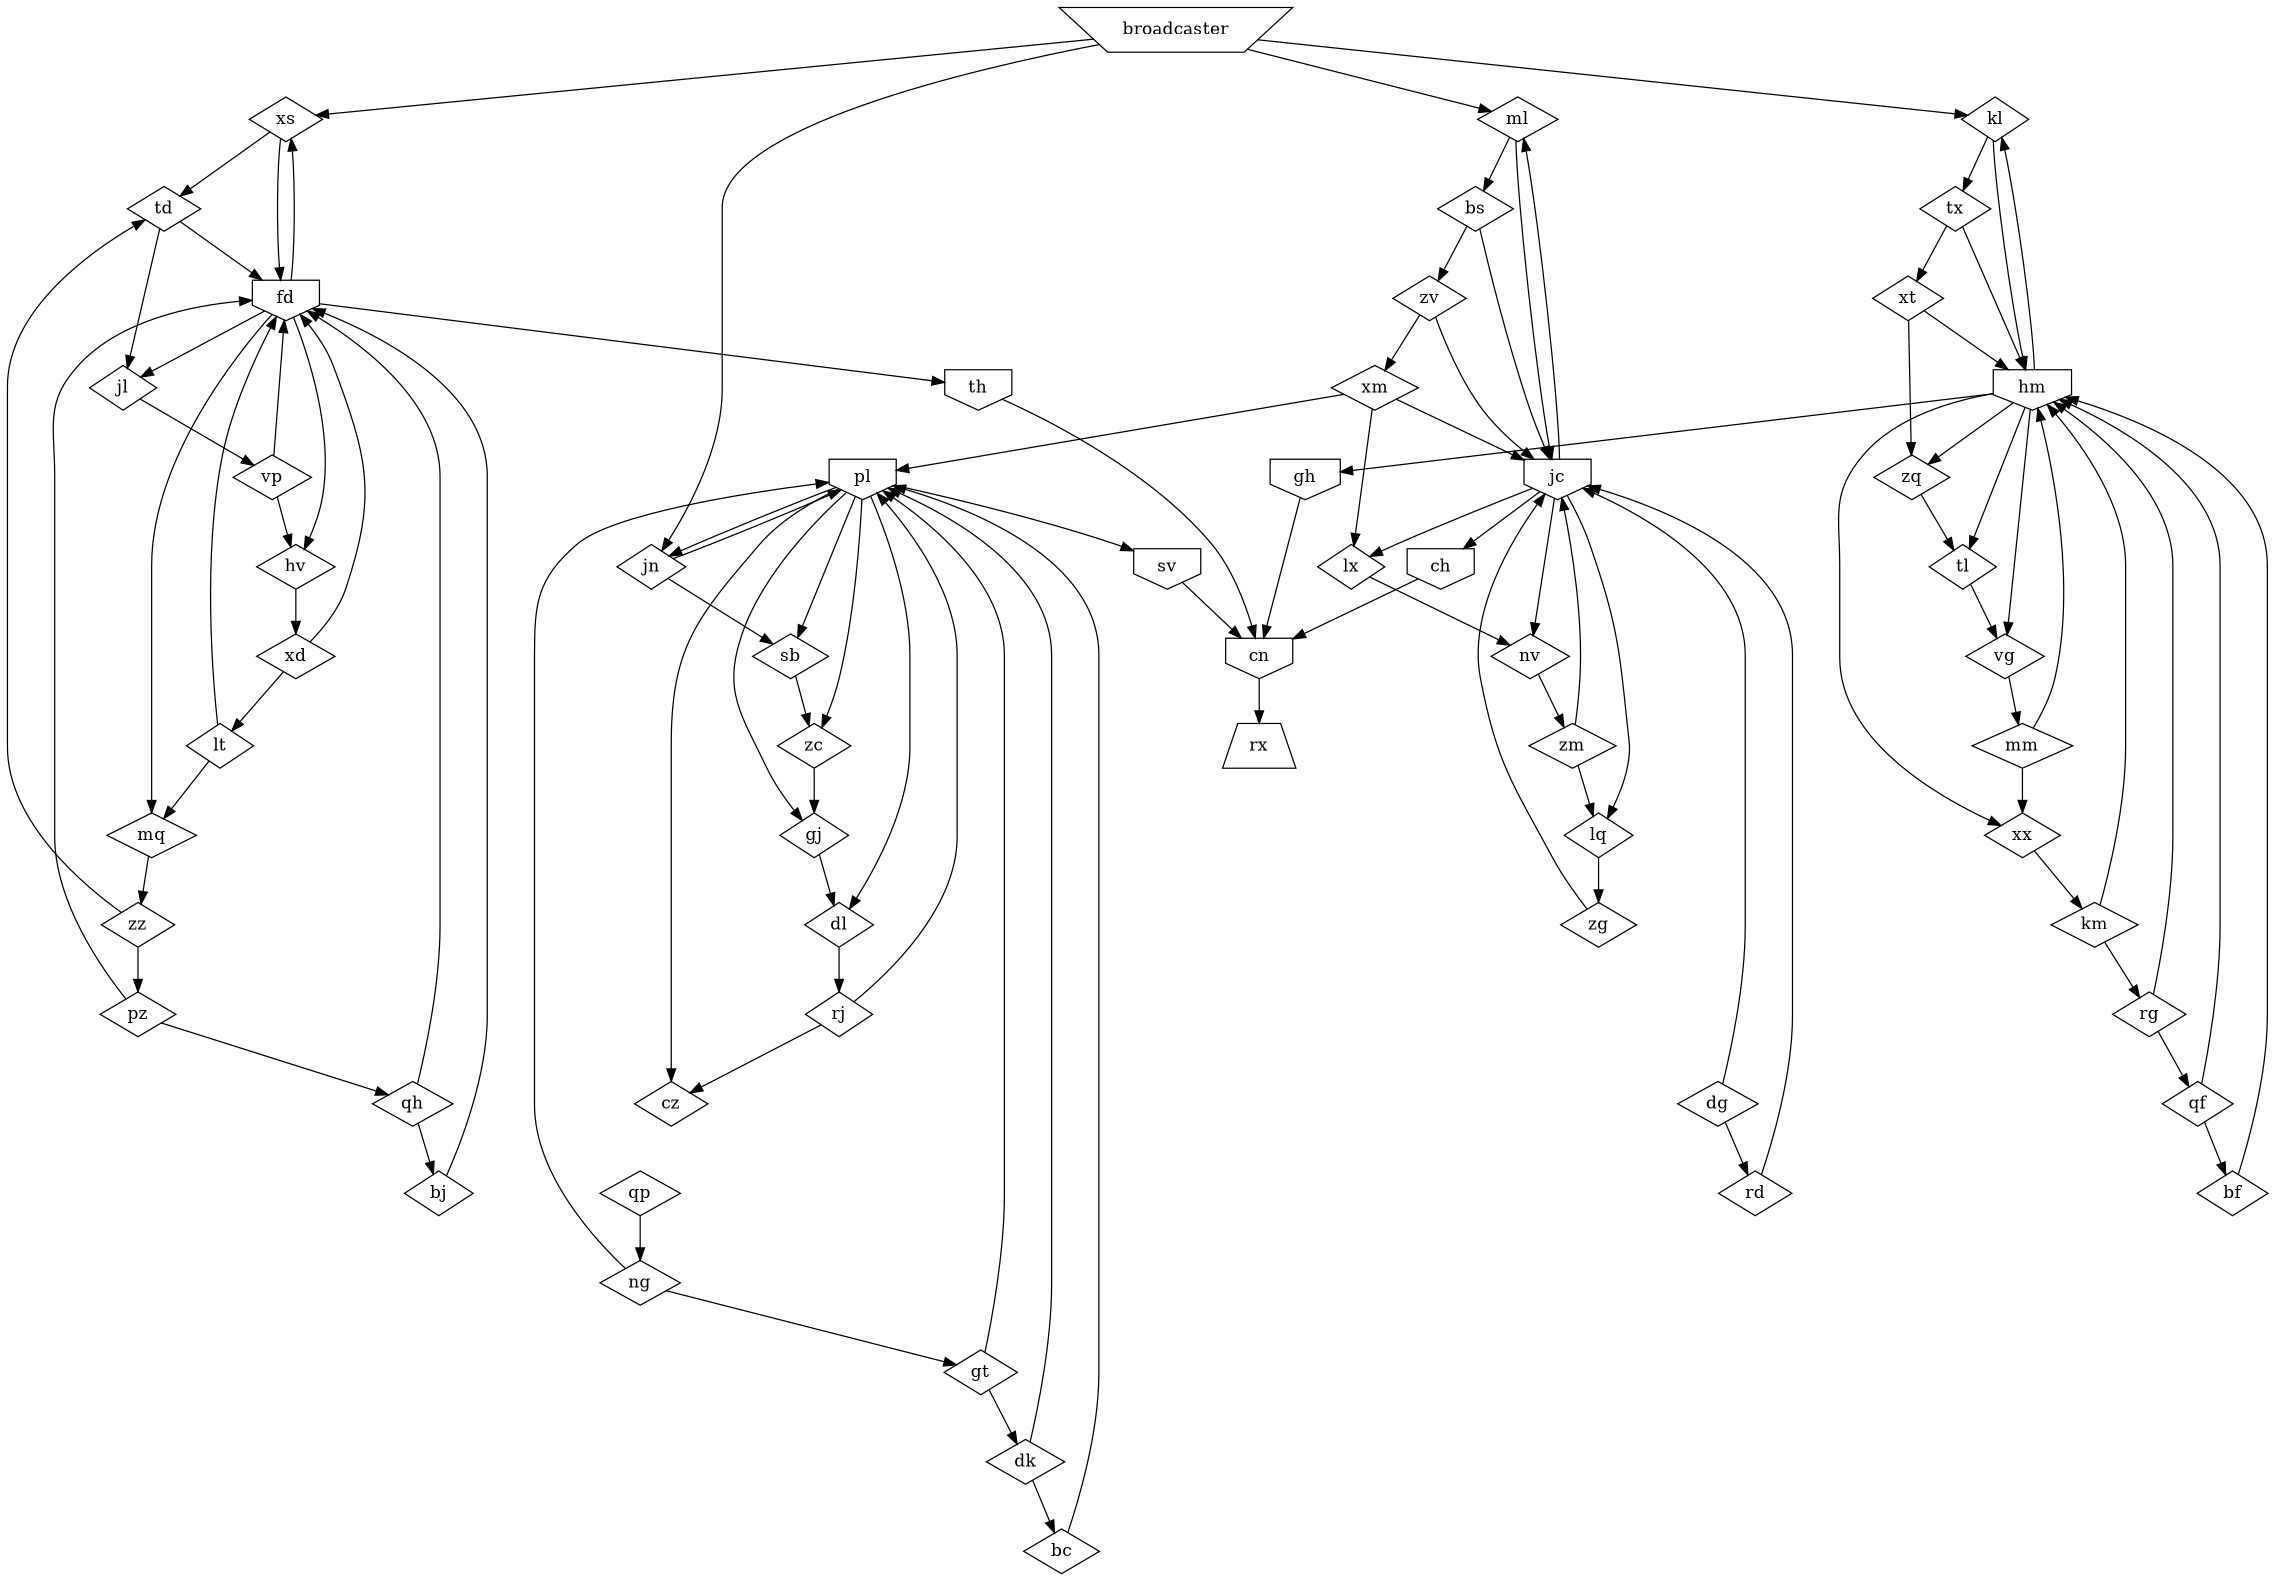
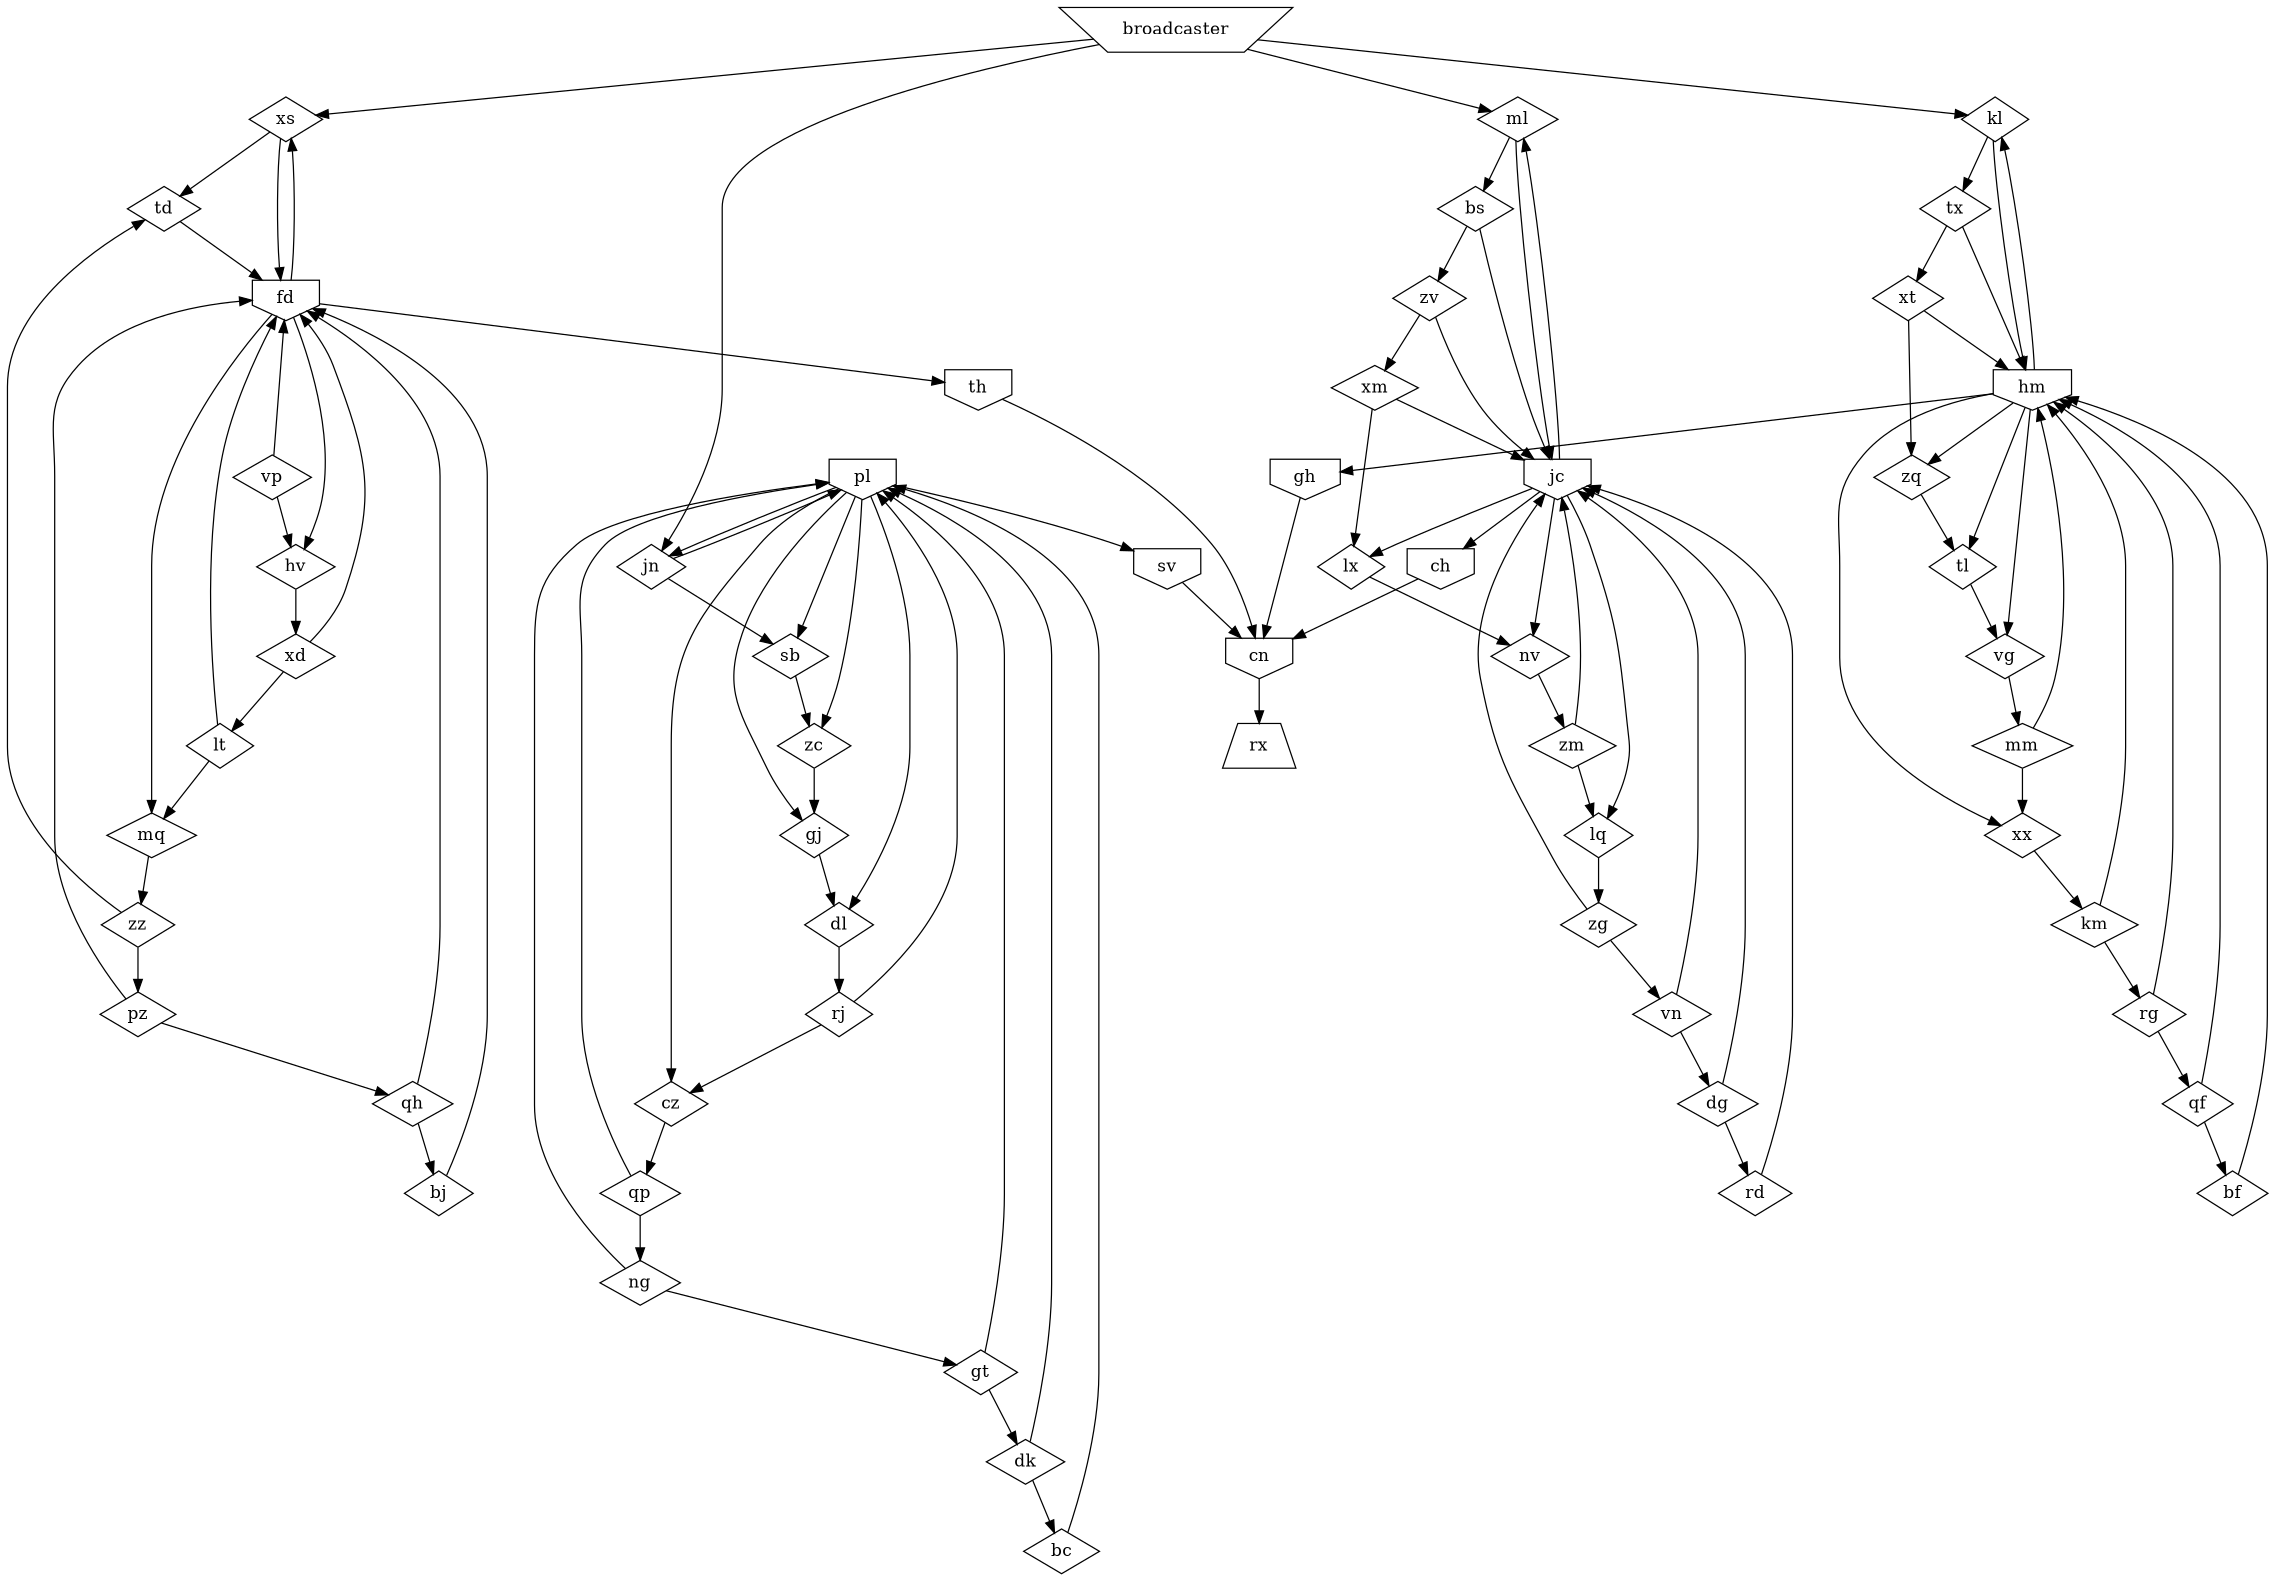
(123, 388) -> none
(1126, 431) -> (582, 750)
none -> (1672, 1014)
none -> (658, 1142)
